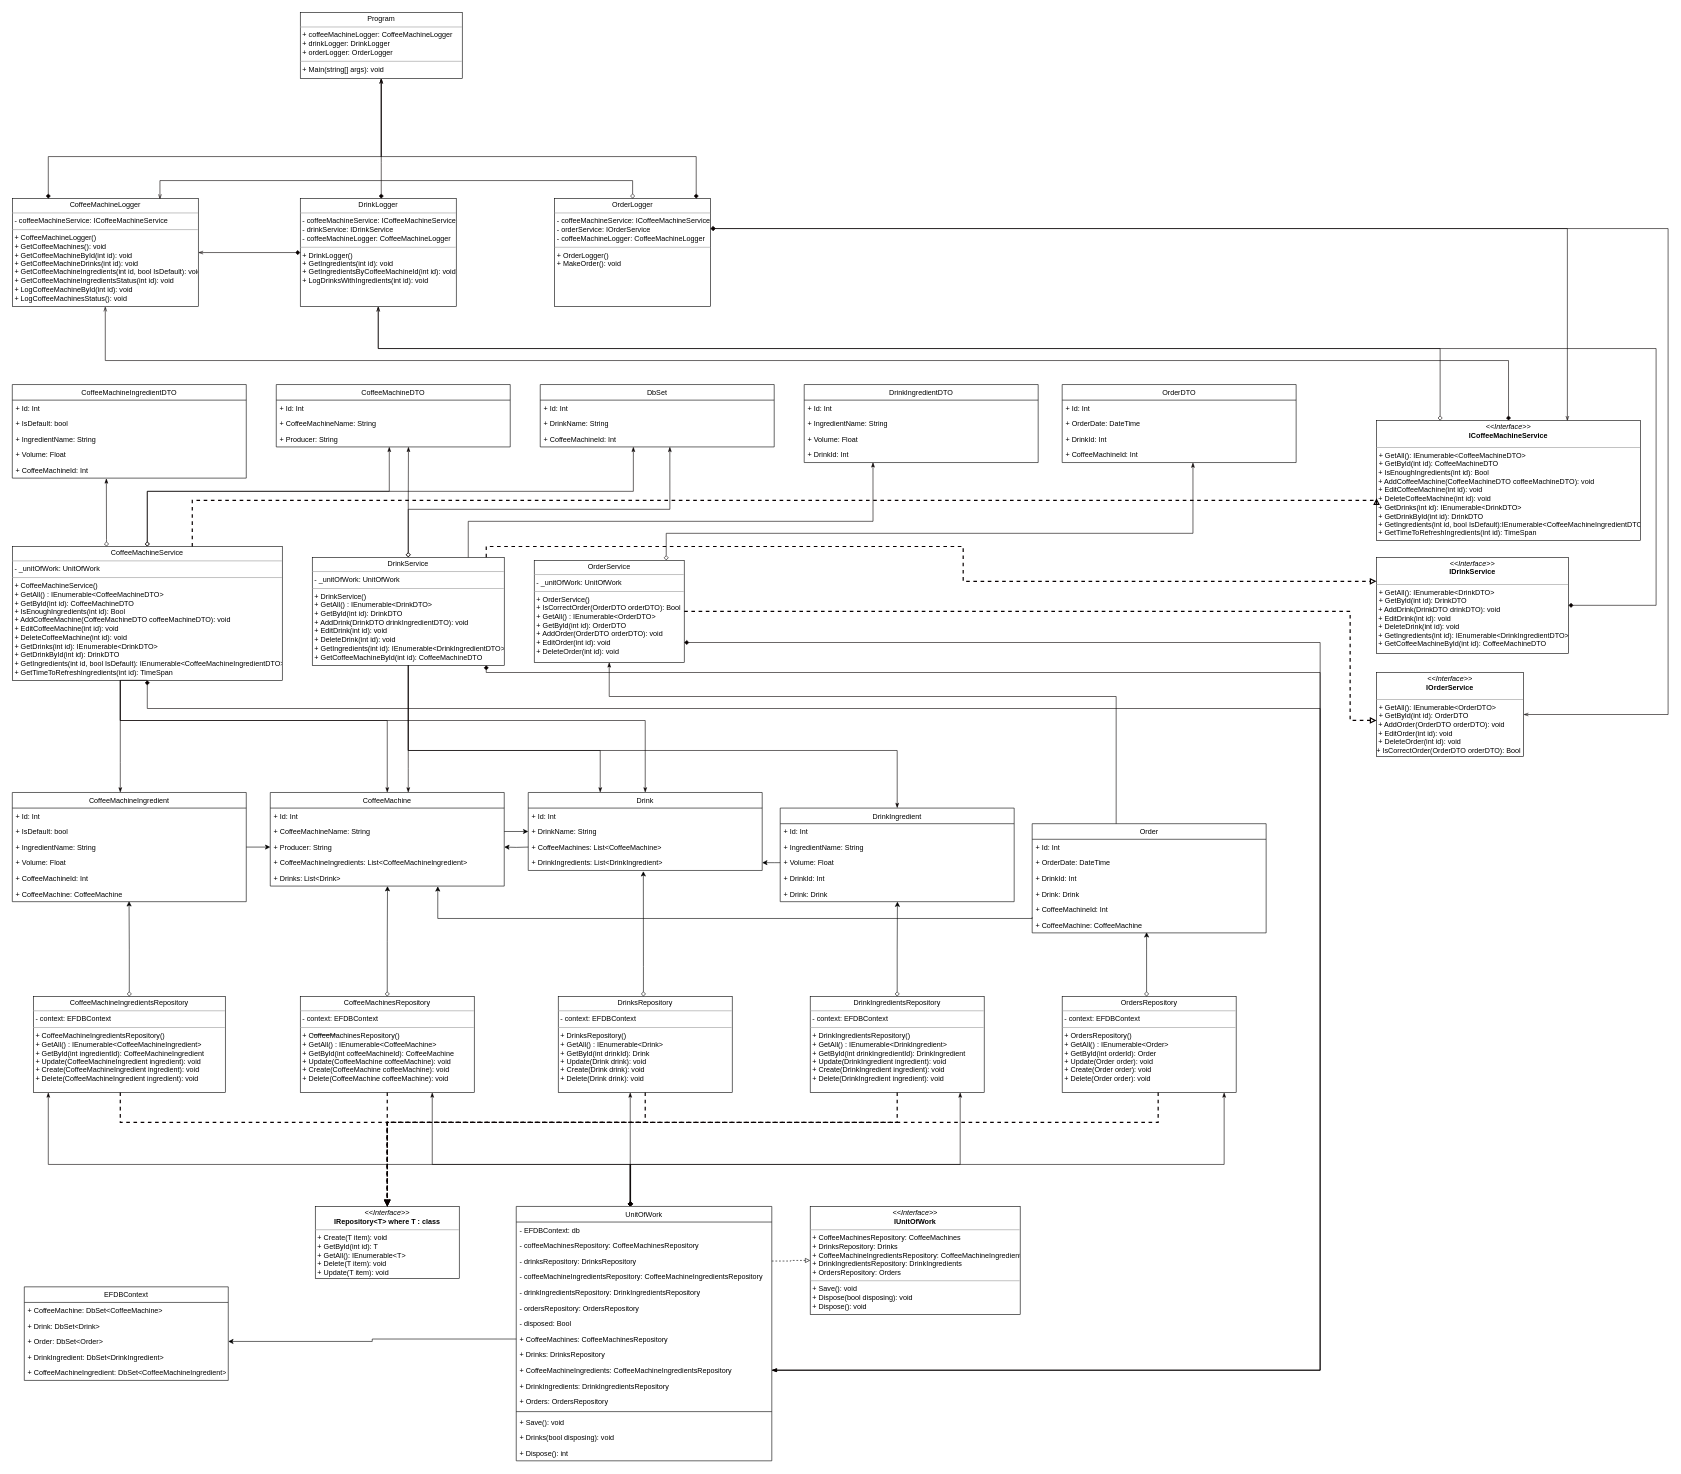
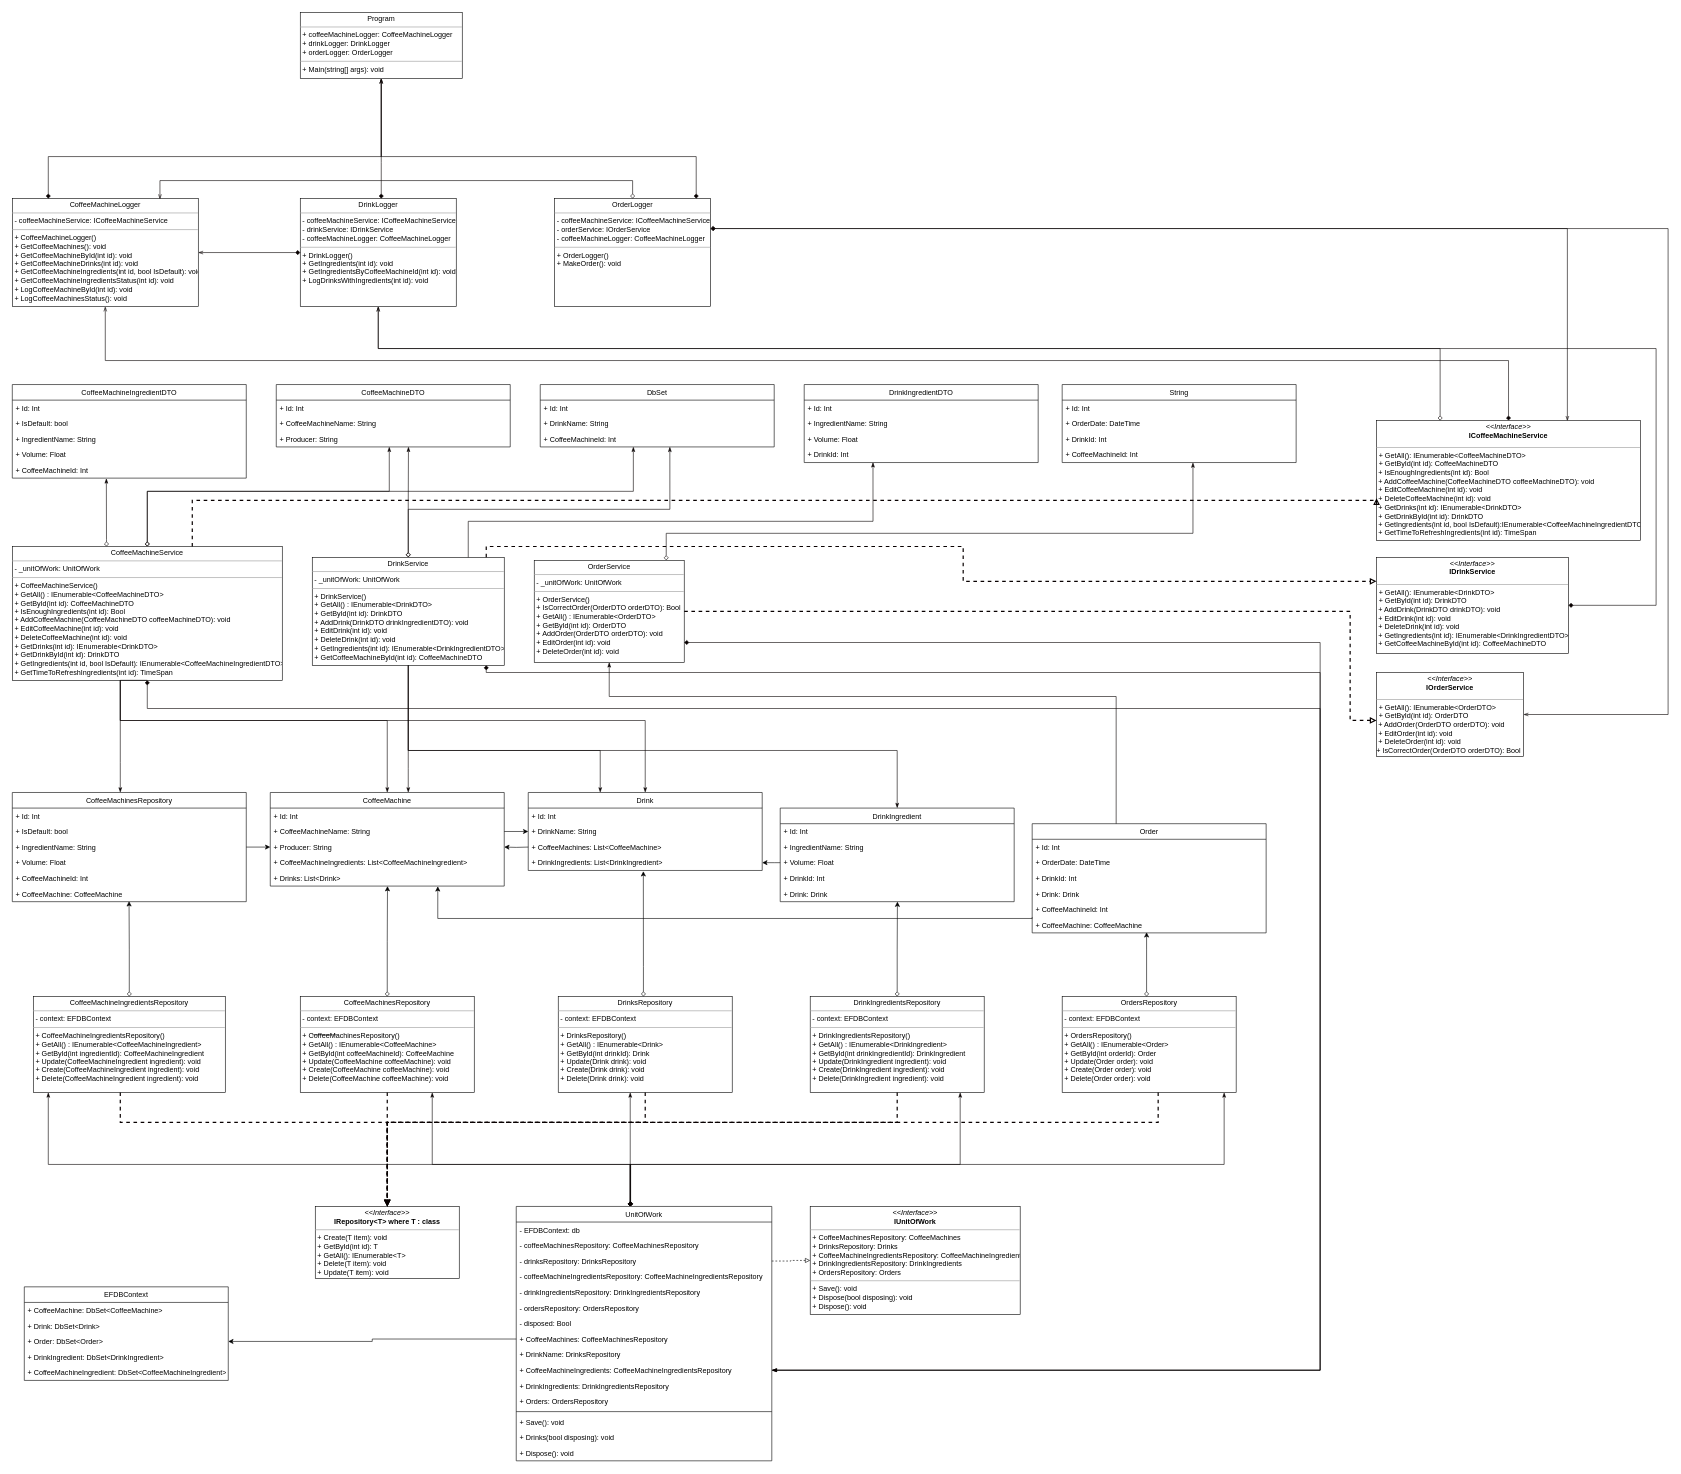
(1179, 392) -> (1179, 392)
(129, 800) -> (129, 800)
(566, 1355) -> (572, 1355)
(547, 1453) -> (549, 1453)
